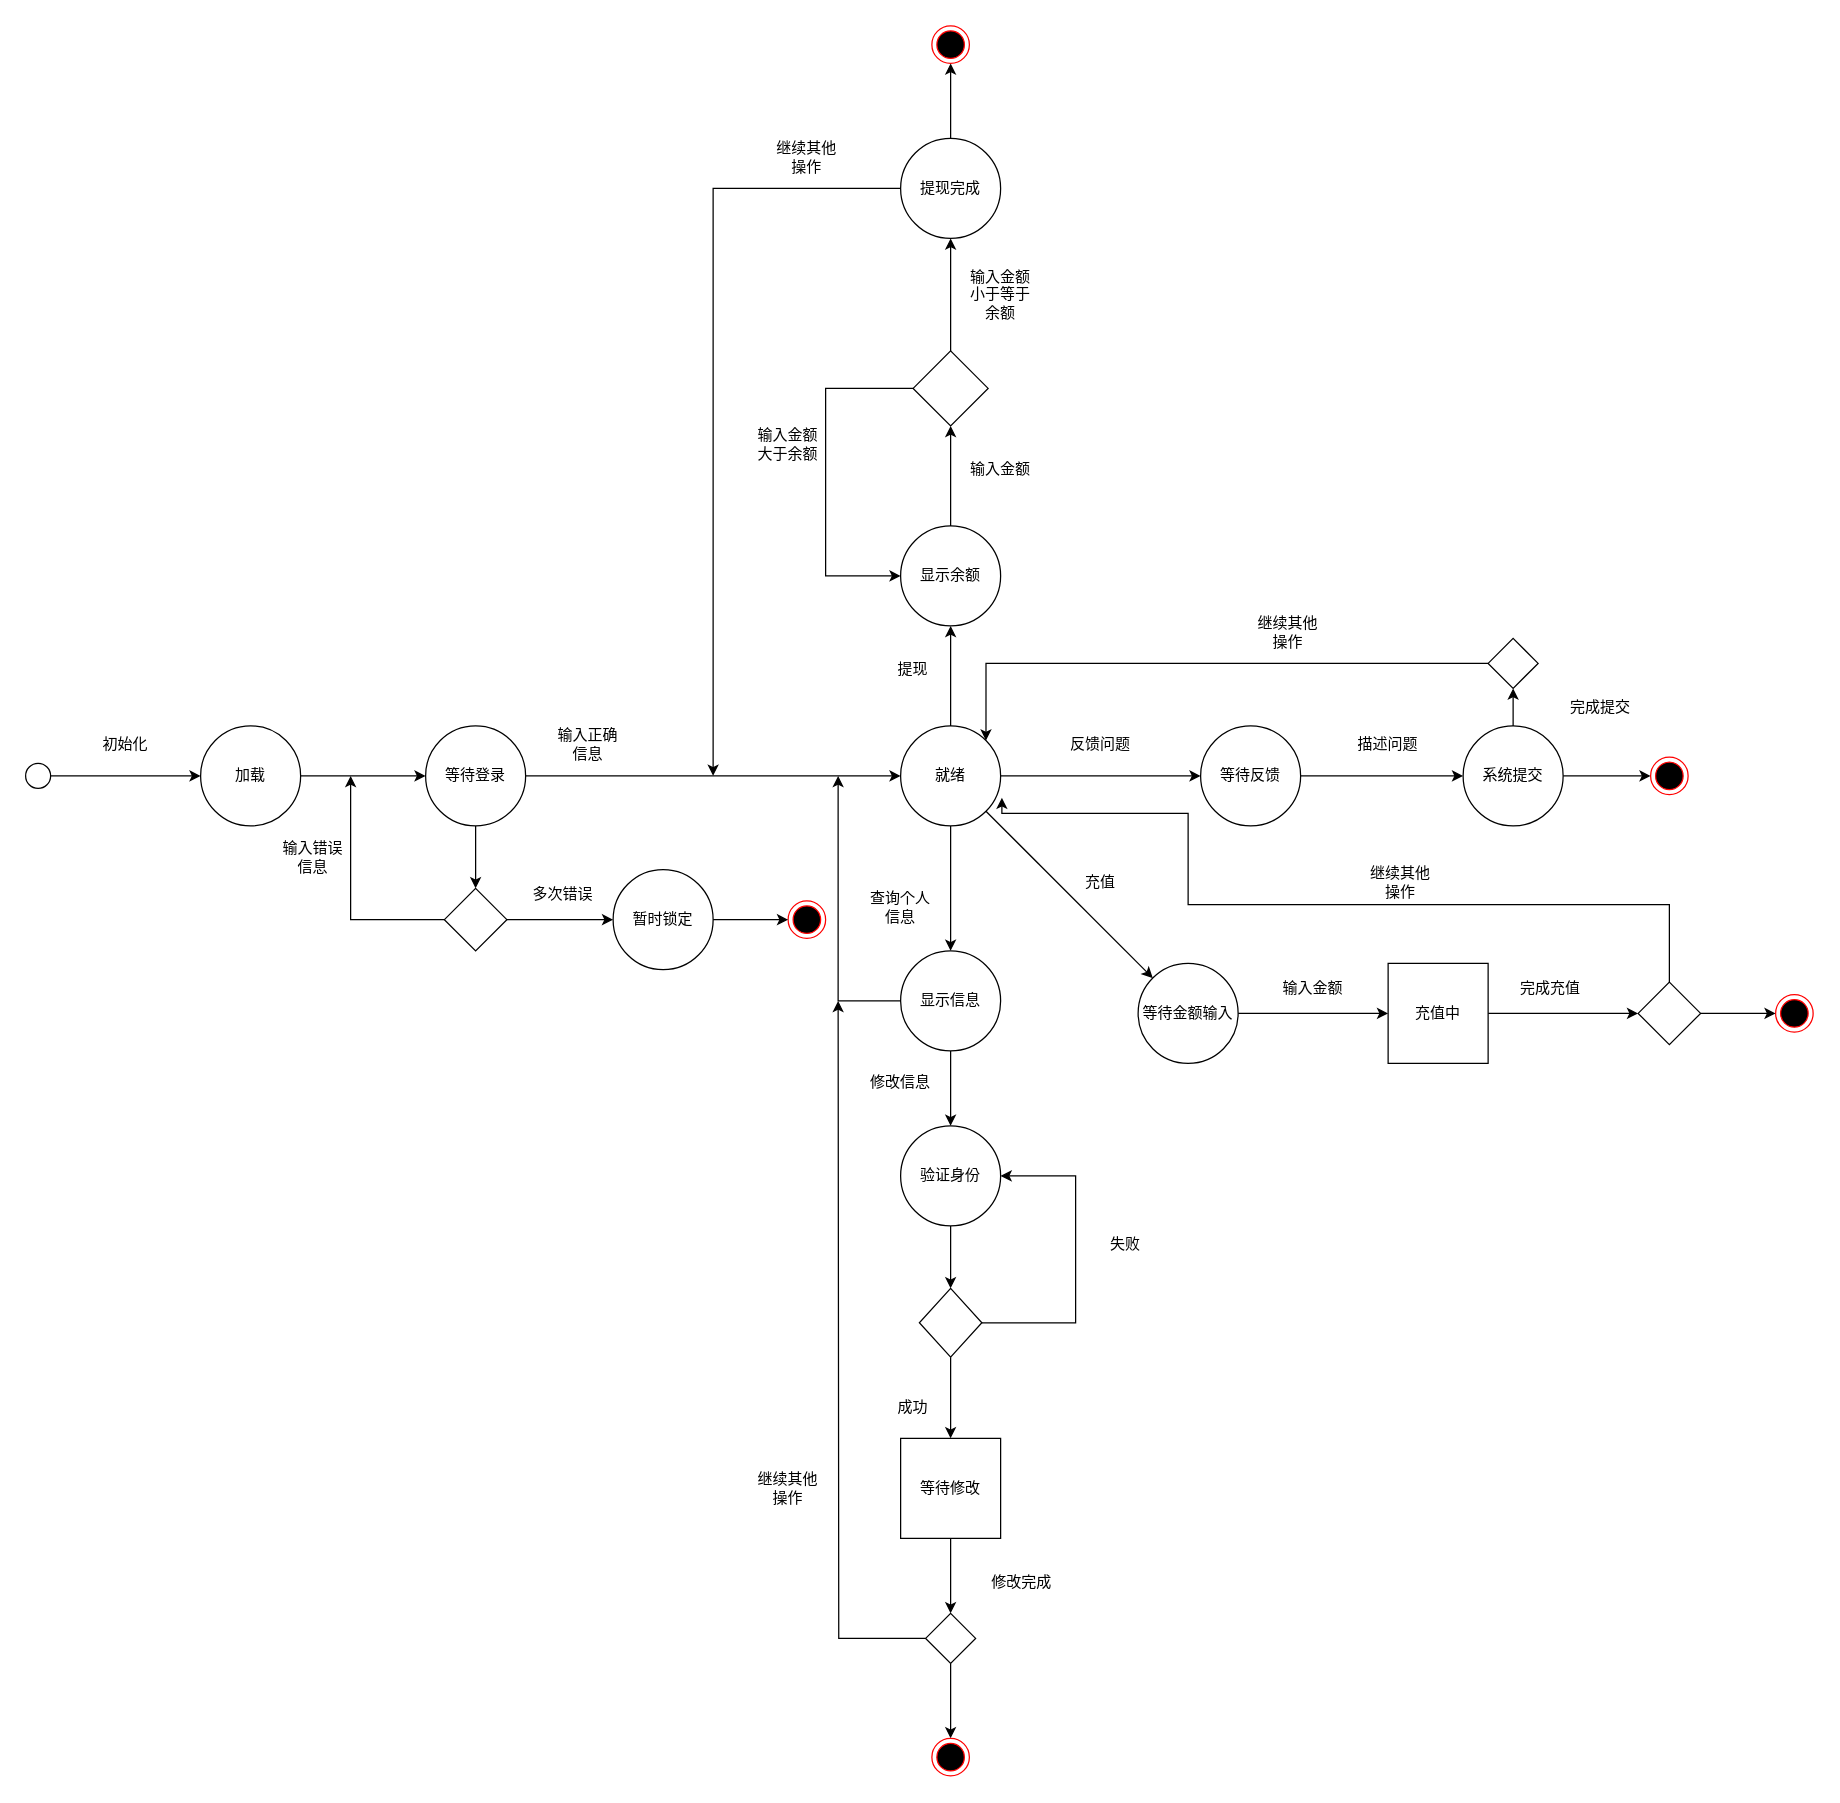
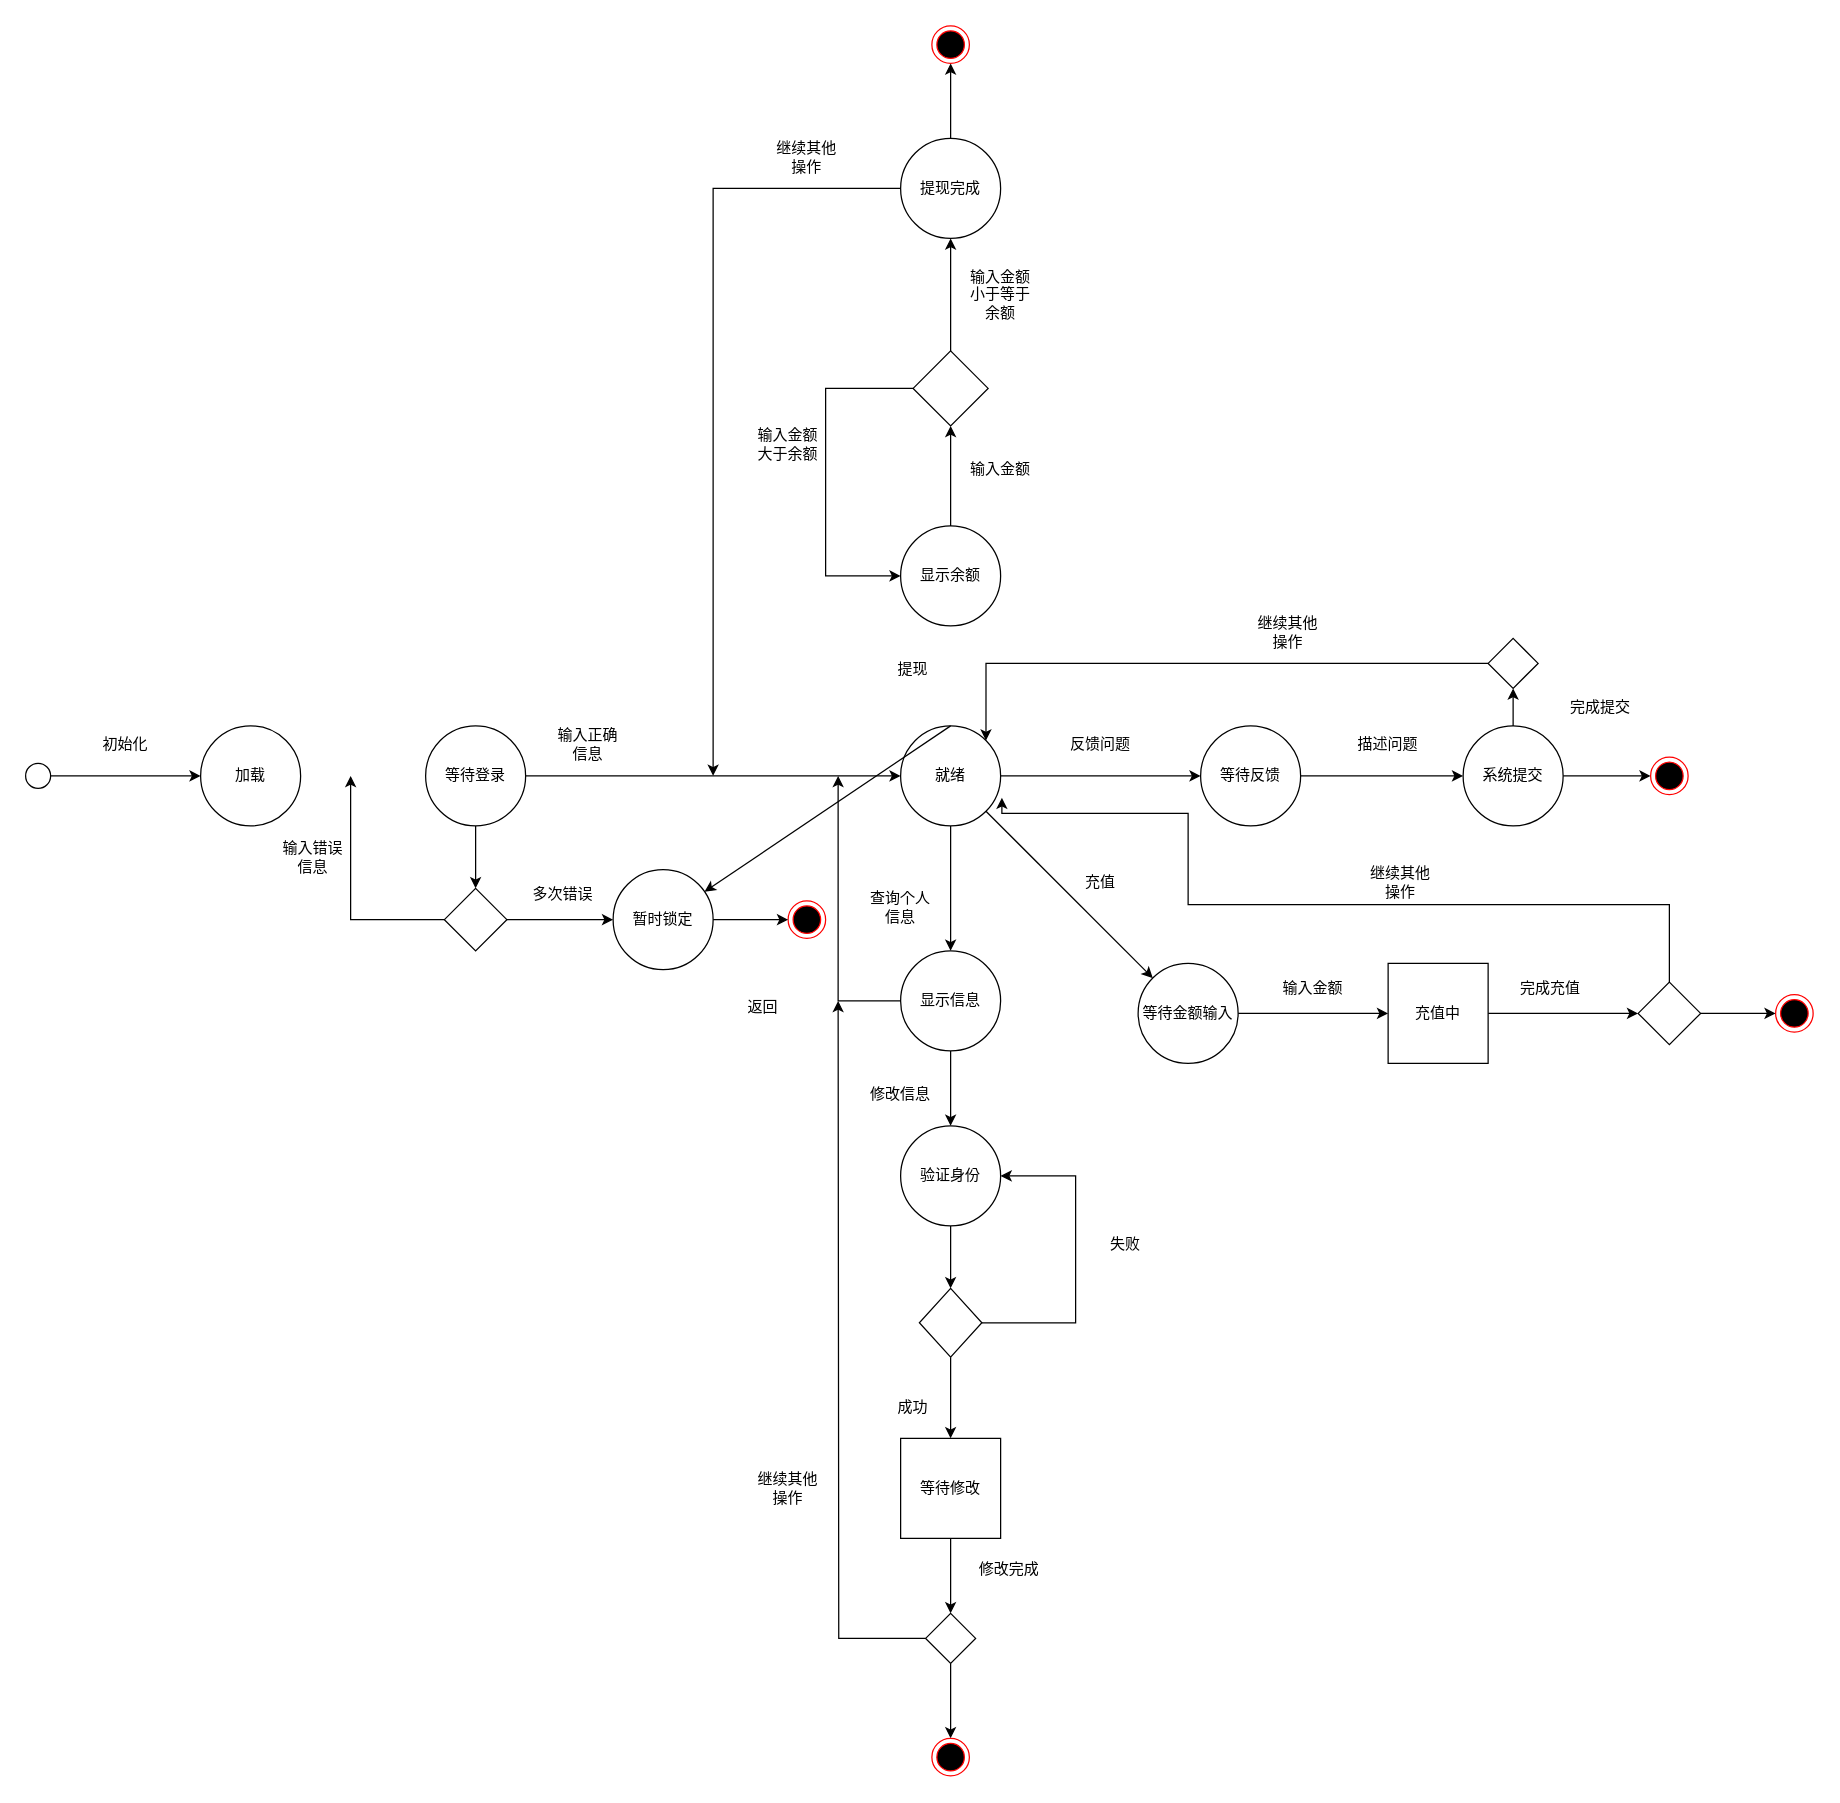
(951, 680) -> (793, 832)
(359, 776) -> none
none -> (763, 1007)
(901, 1082) -> (901, 1094)
(1022, 1582) -> (1009, 1569)
